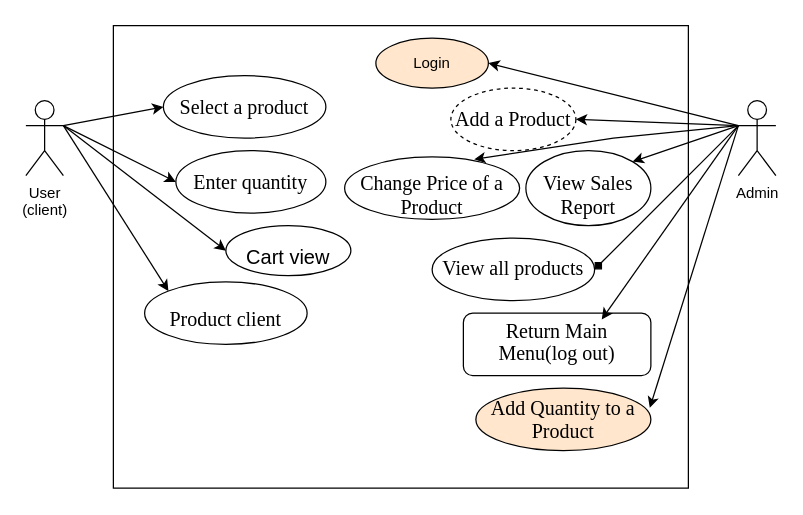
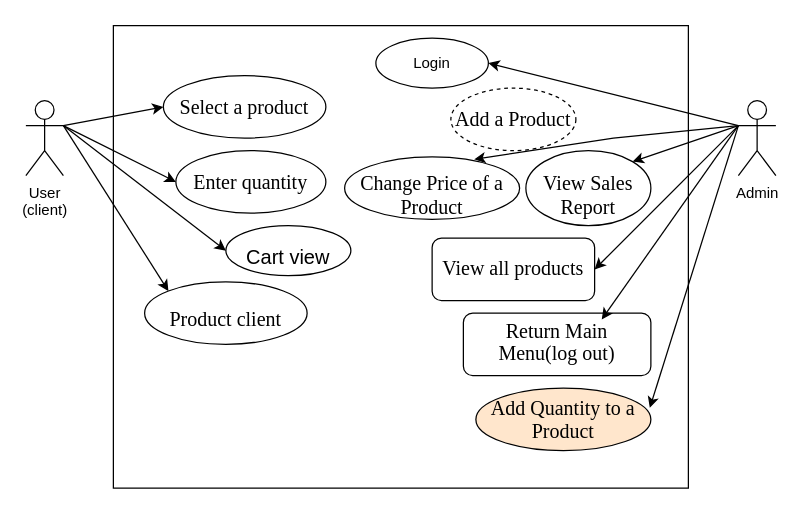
(432, 63) -> (432, 63)
(651, 122) -> none
(602, 262) -> (601, 262)
(513, 269) -> (513, 269)
